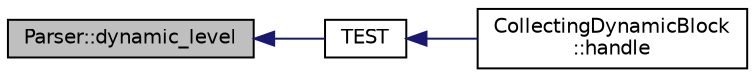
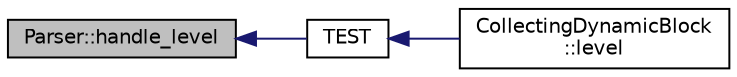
(131, 39) -> (122, 39)
(612, 39) -> (595, 39)
